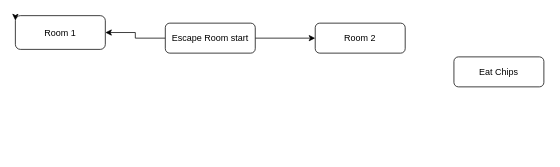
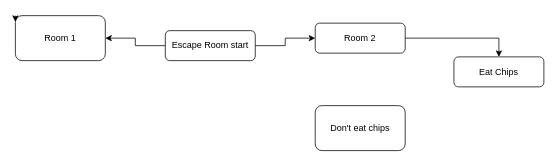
(60, 32) -> (60, 38)
(210, 38) -> (210, 45)
none -> (498, 38)
none -> (360, 128)
